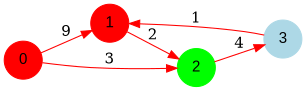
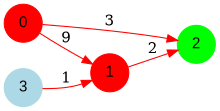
(234, 55) -> none
